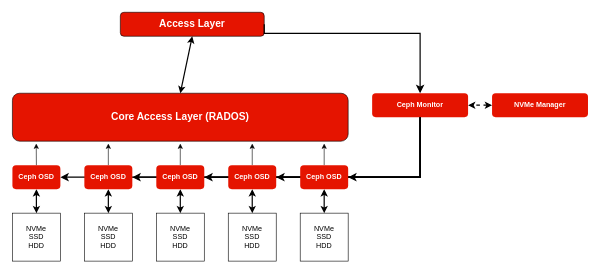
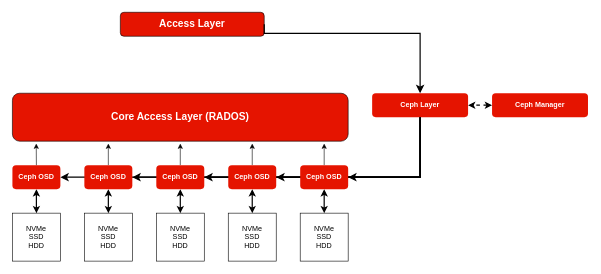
(186, 65) -> none
(420, 105) -> (420, 105)
(540, 105) -> (540, 105)
